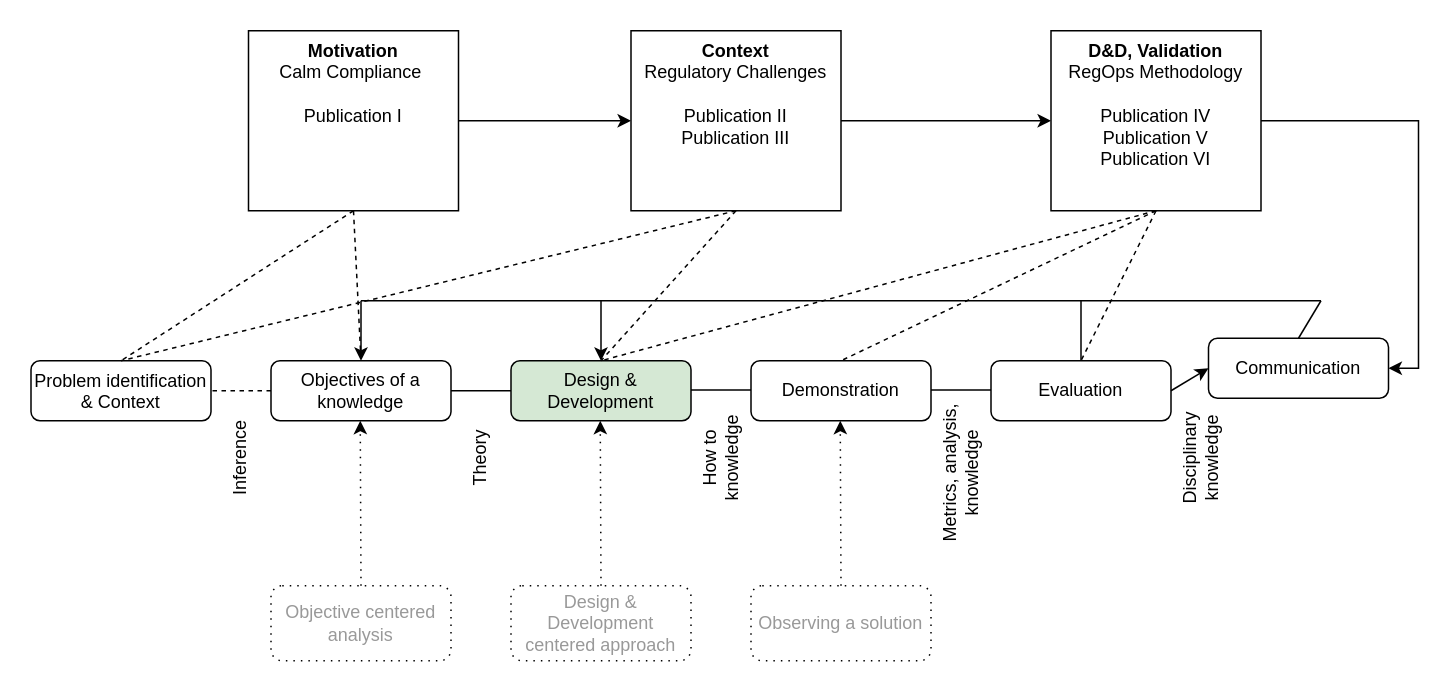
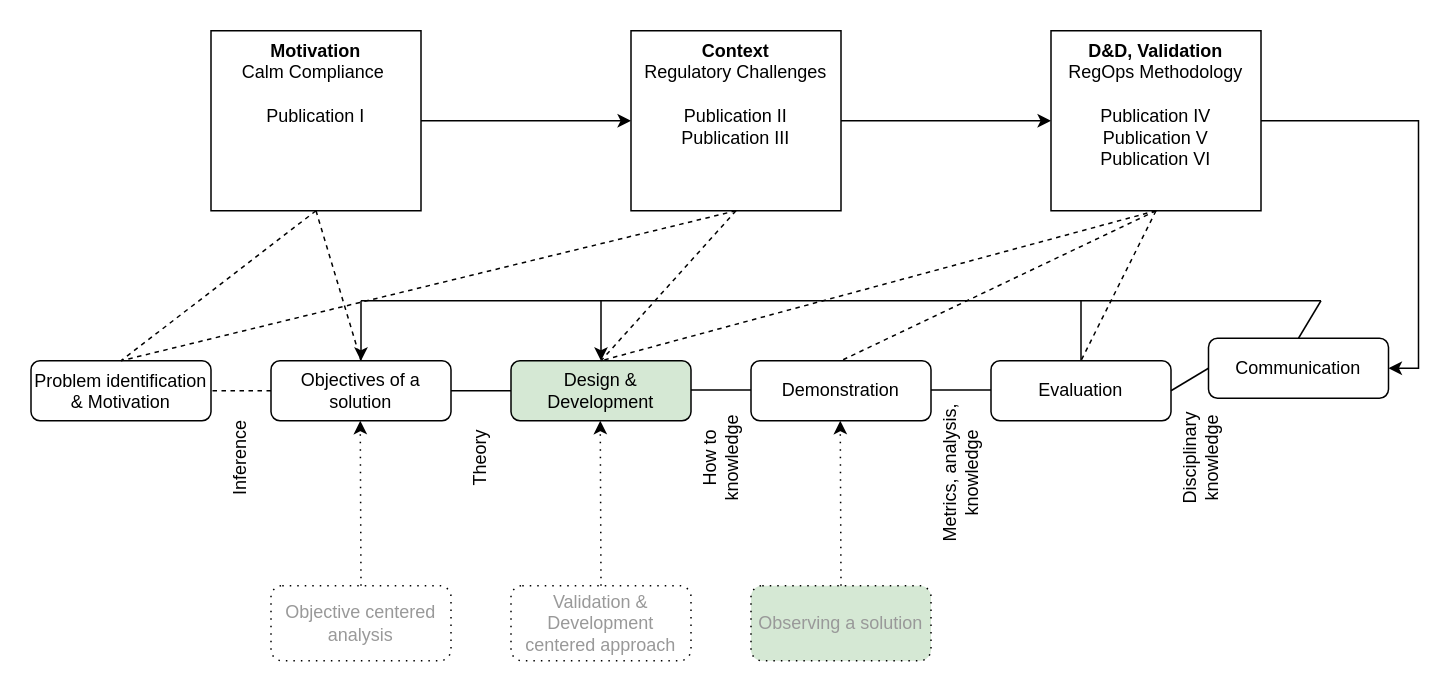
(353, 121) -> (316, 121)
(1199, 374) -> (1203, 371)
(361, 391) -> (361, 391)
(121, 393) -> (121, 393)
(601, 623) -> (601, 623)
(841, 623) -> (841, 623)
